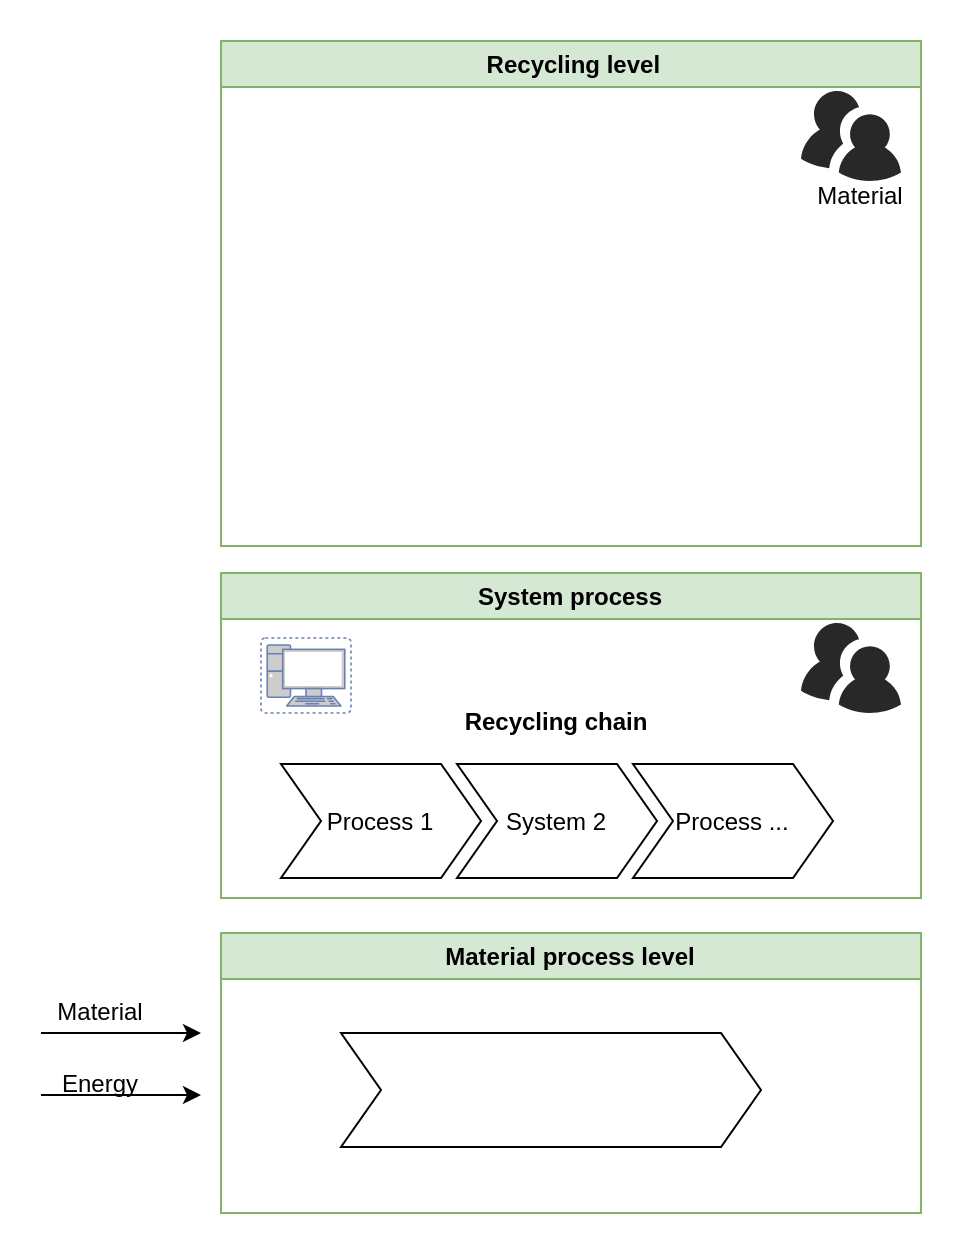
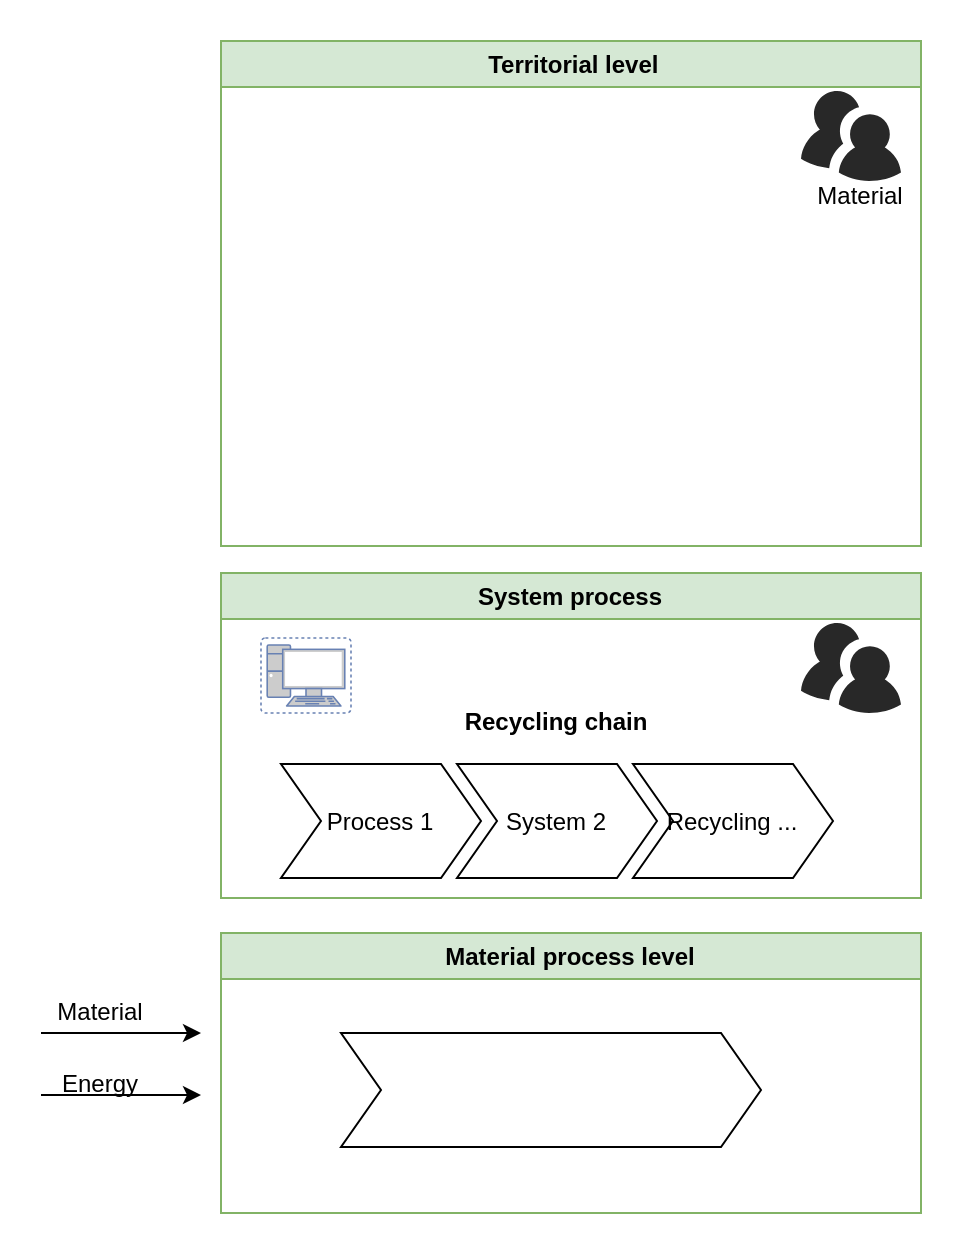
(570, 65) -> (570, 65)
(732, 822) -> (732, 822)
